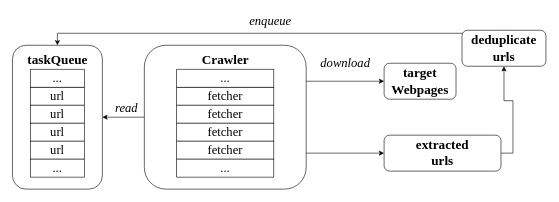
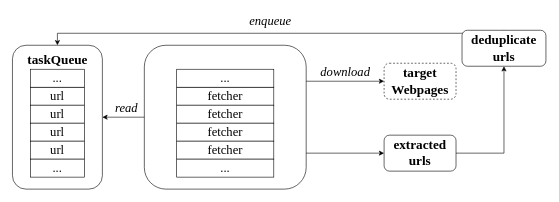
(225, 60) -> none
(345, 63) -> (345, 72)
(420, 81) -> (420, 81)
(443, 153) -> (420, 153)
